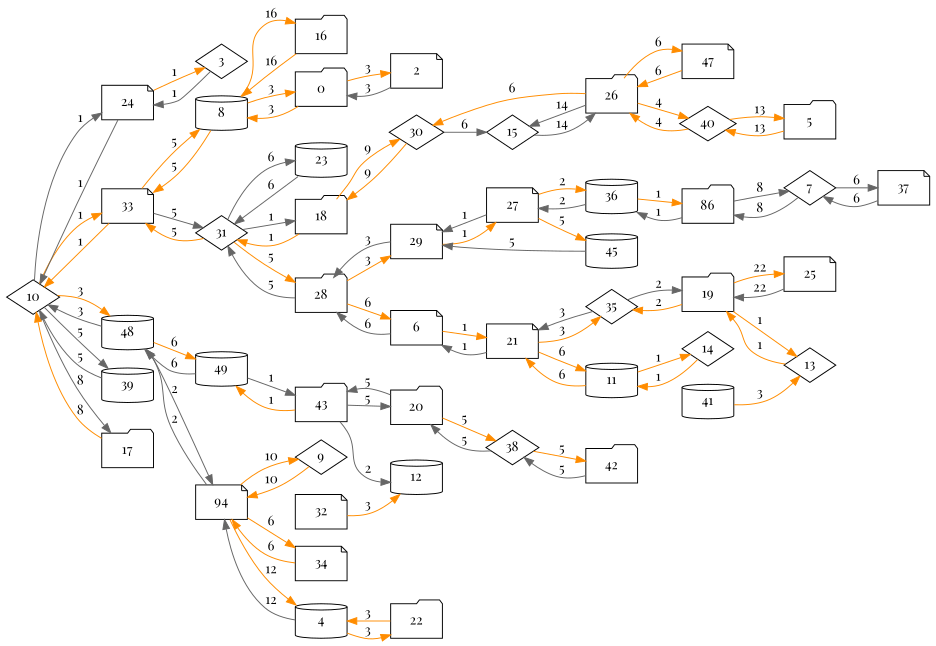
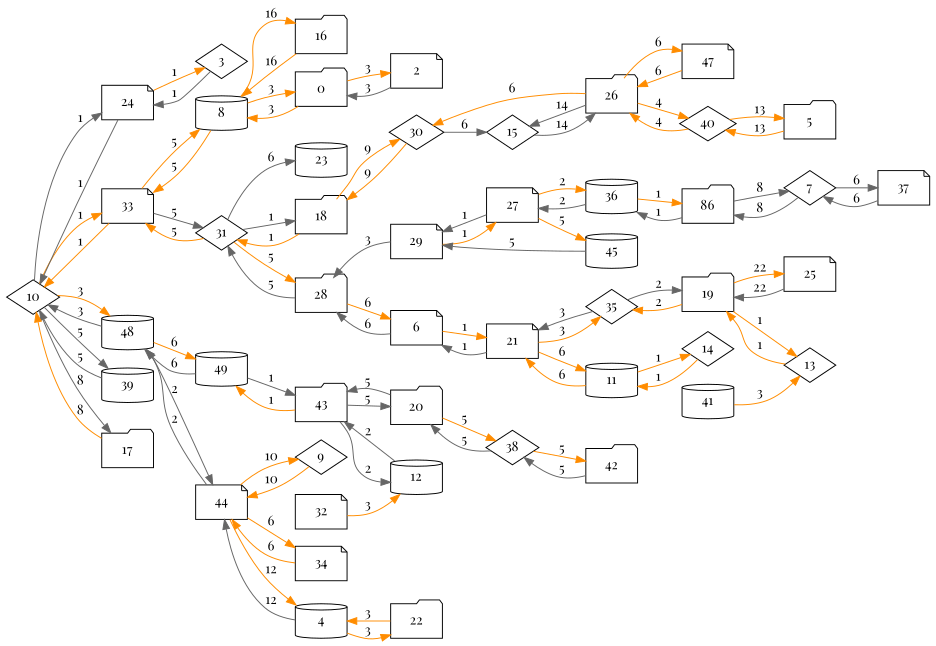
(270, 197) -> none
(365, 271) -> none
none -> (373, 444)
(222, 502) -> (222, 502)
